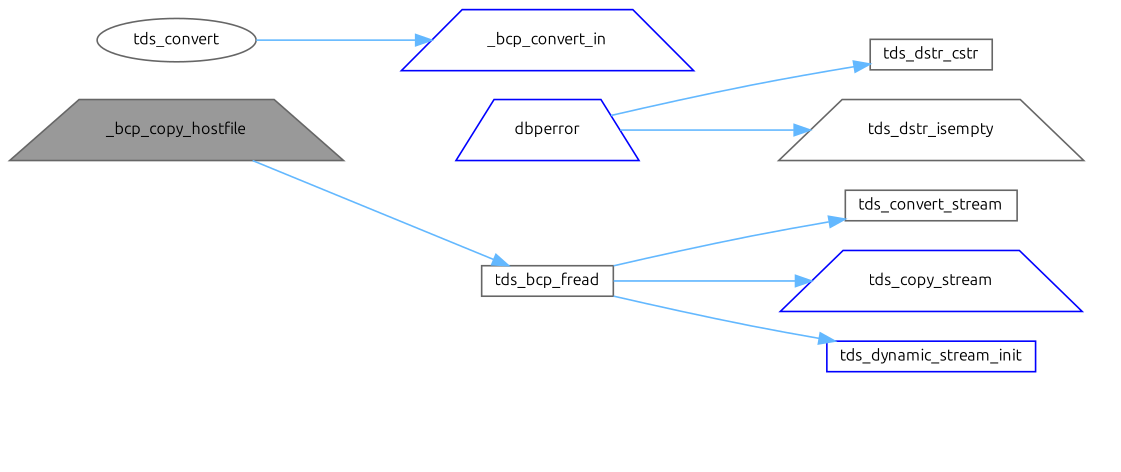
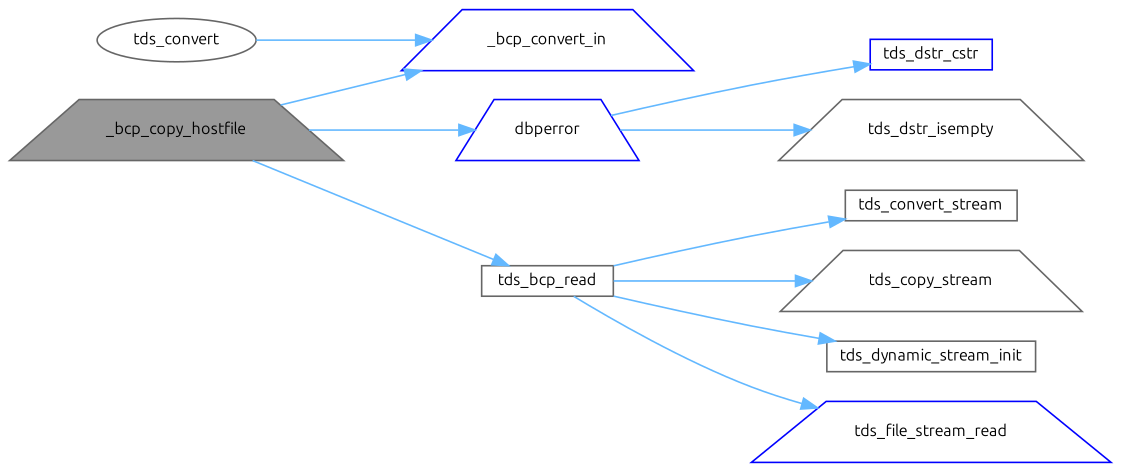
(931, 55) -> (931, 55)
none -> (343, 90)
none -> (384, 130)
(547, 281) -> (547, 281)
(931, 281) -> (931, 281)
(931, 356) -> (931, 356)
none -> (931, 432)
